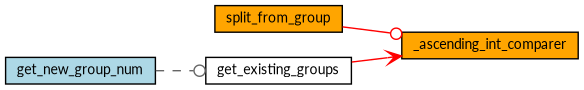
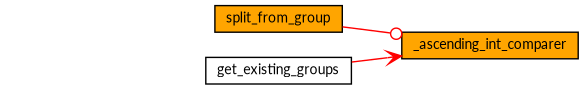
(80, 71) -> none
